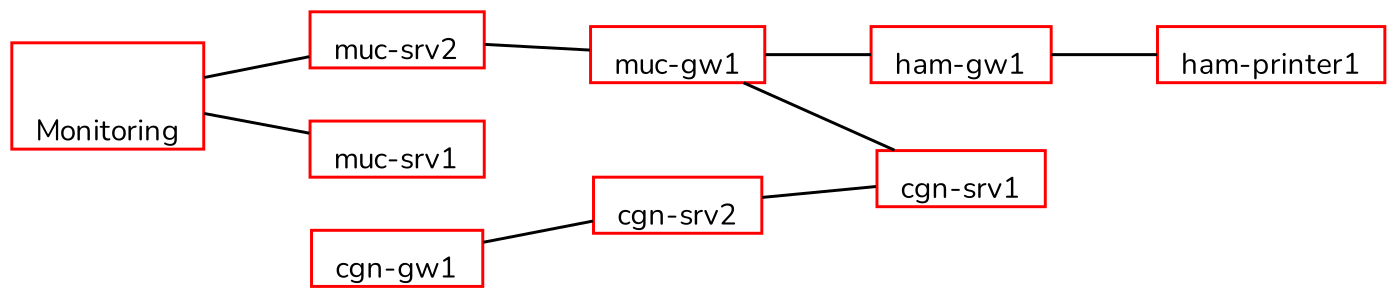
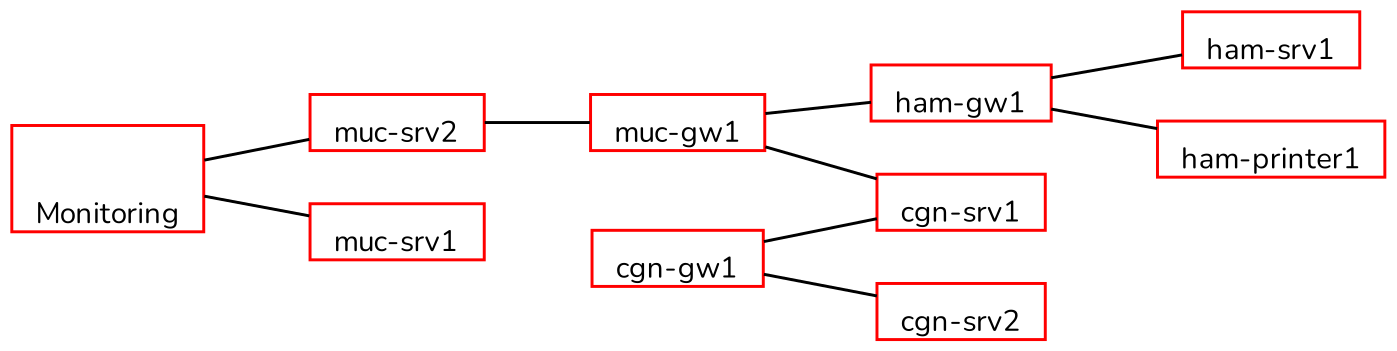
none -> (1271, 40)
(819, 192) -> (820, 230)
